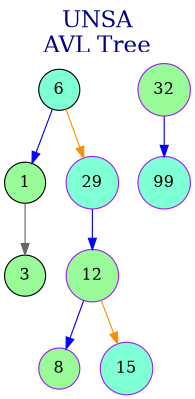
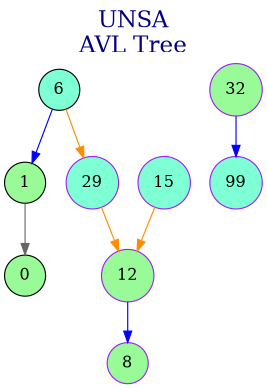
(92, 224) -> (108, 224)
(25, 276) -> (25, 276)
(107, 317) -> (148, 224)
